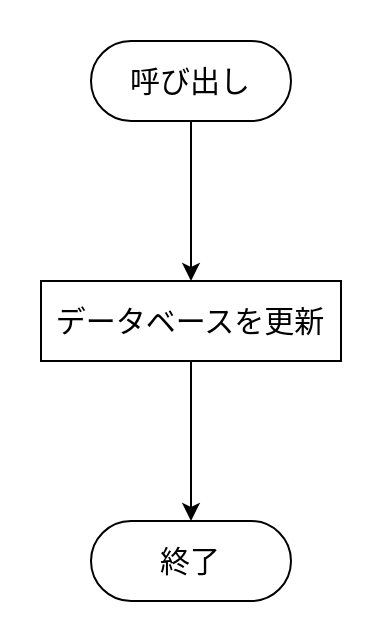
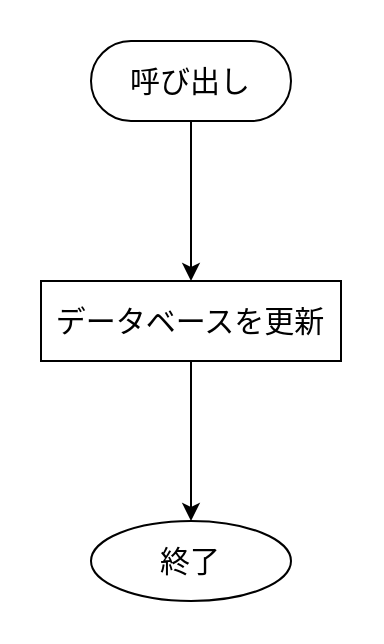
(191, 561) -> (191, 561)
